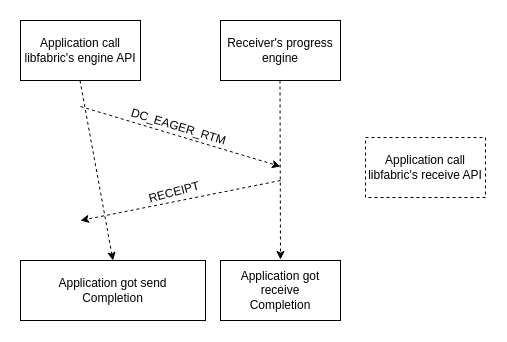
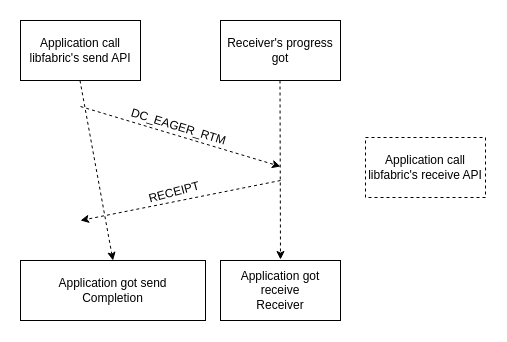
(81, 51) -> (81, 51)
(281, 51) -> (281, 51)
(281, 291) -> (281, 291)
